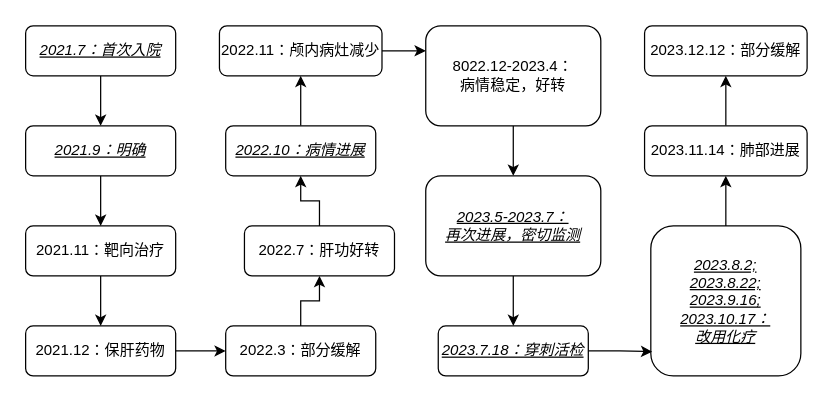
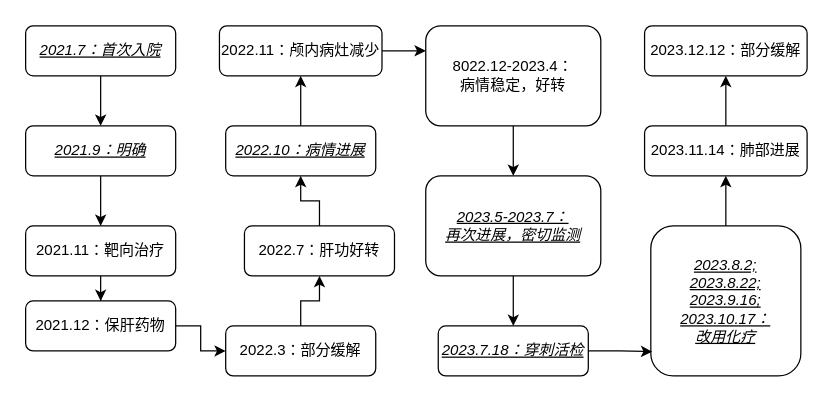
(101, 351) -> (101, 326)
